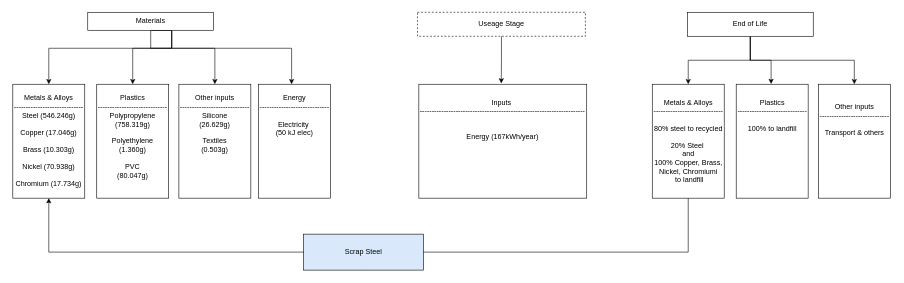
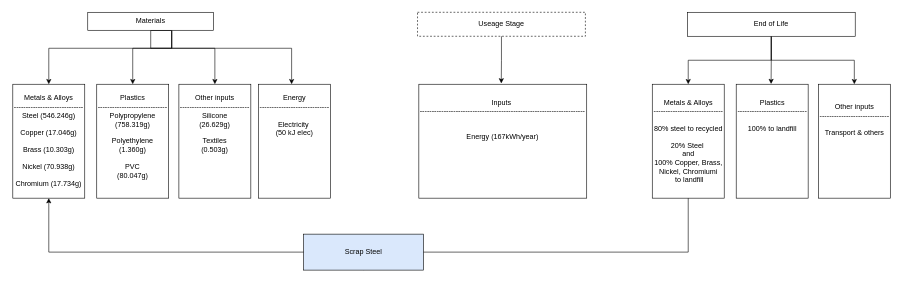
(750, 24) -> (771, 24)
